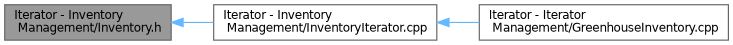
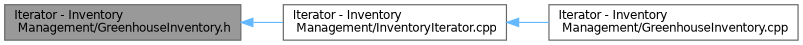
(88, 22) -> (123, 22)
(604, 22) -> (674, 22)
